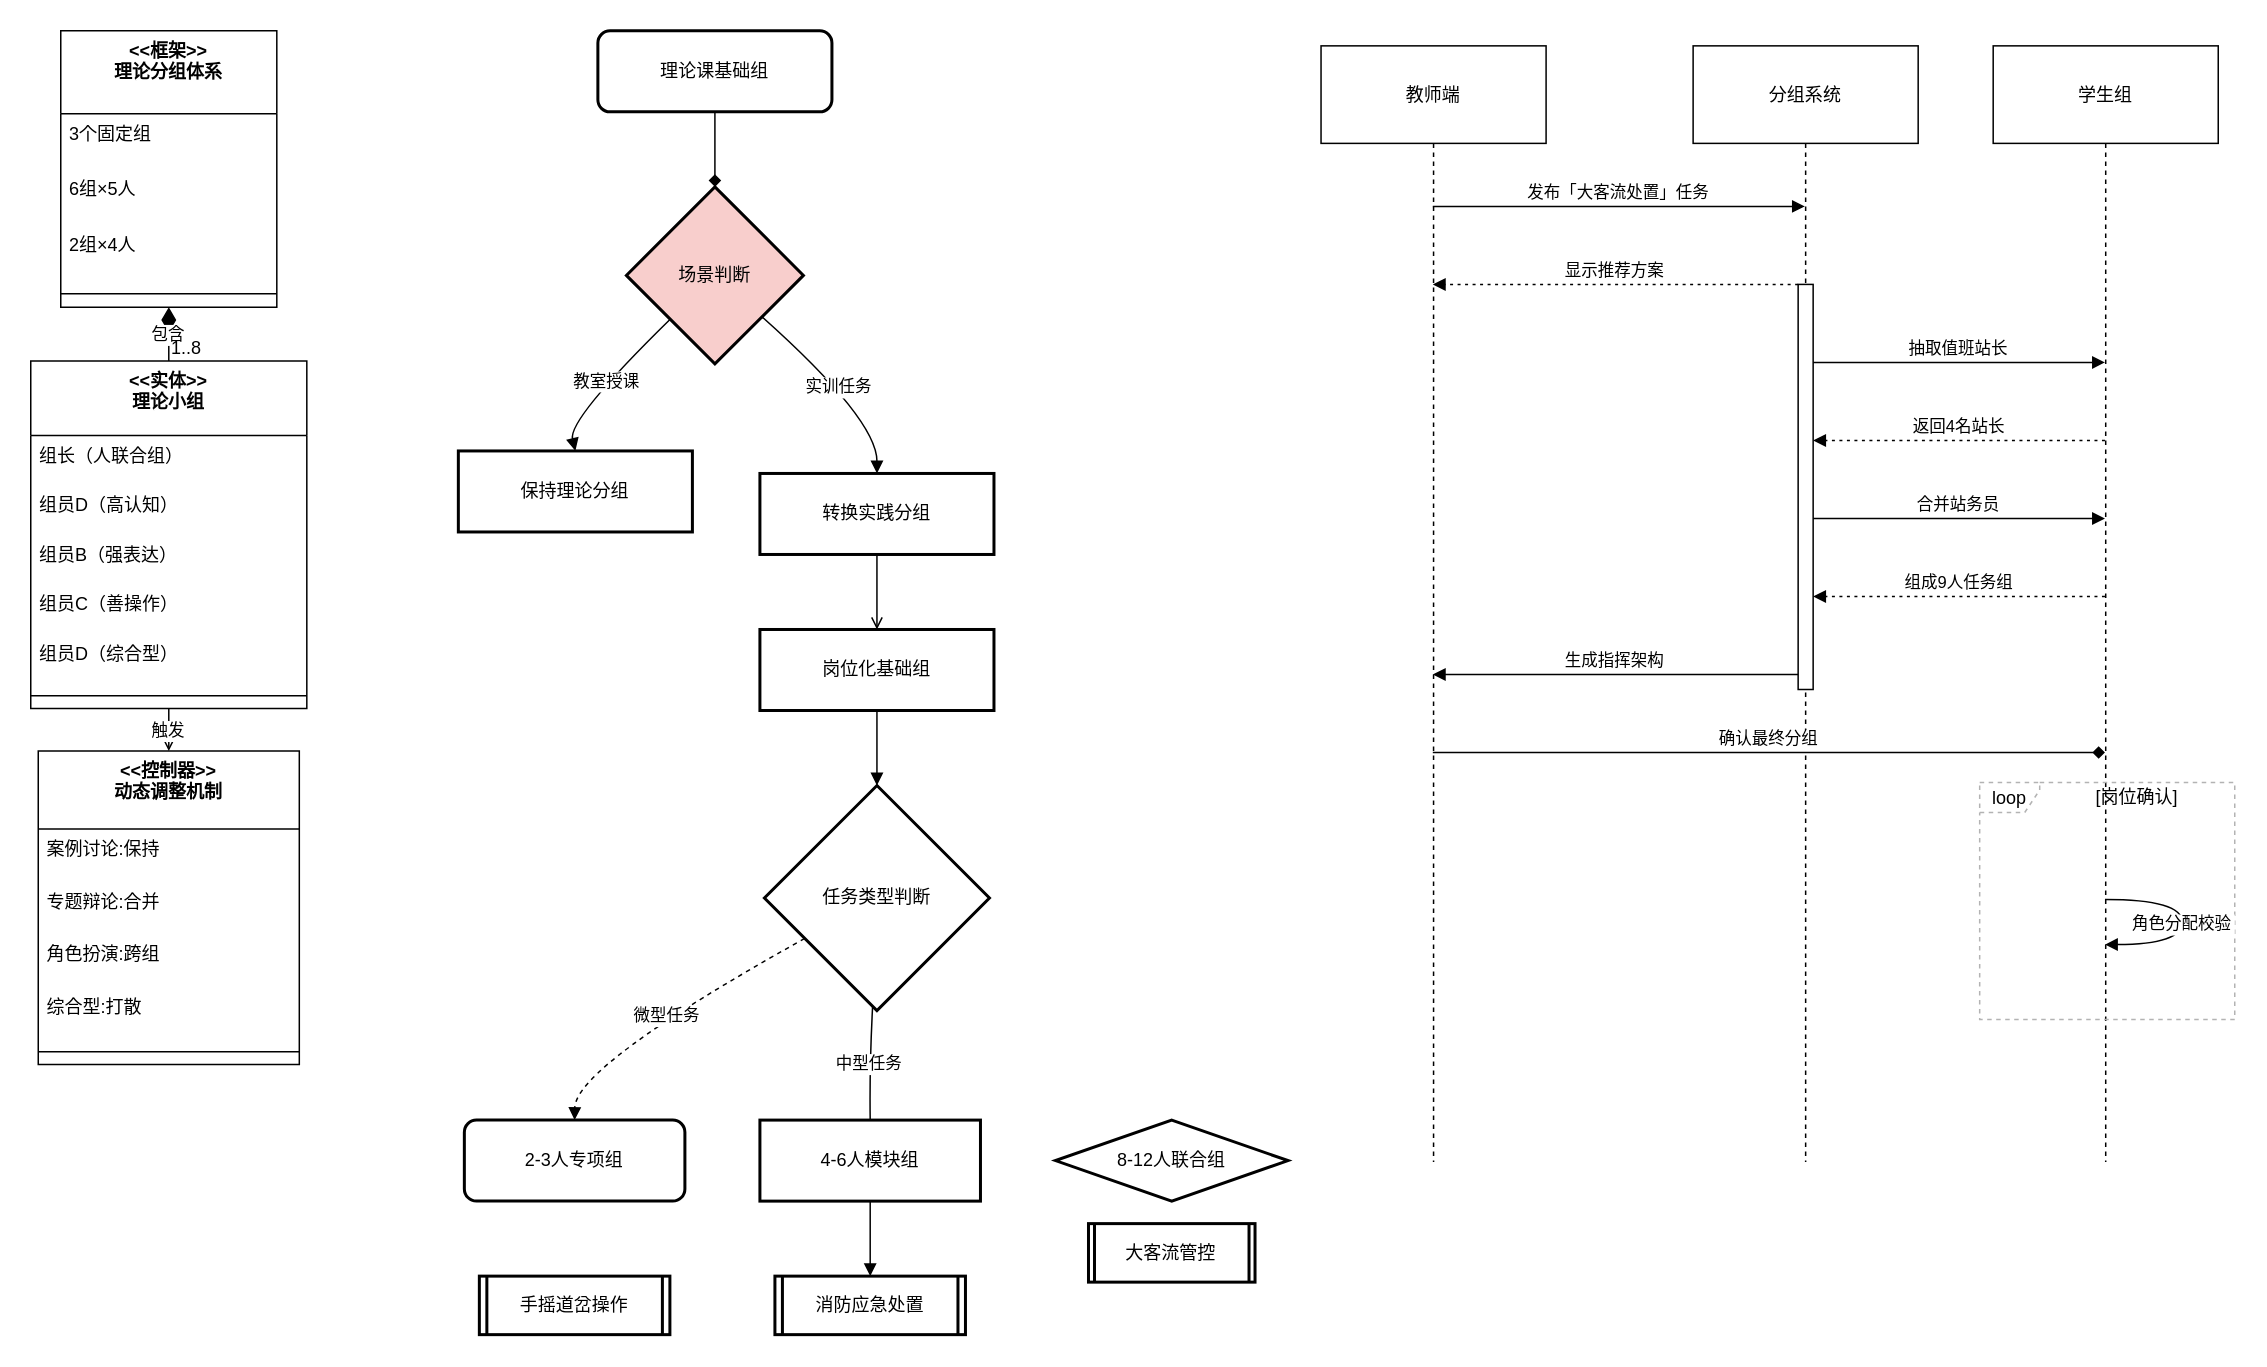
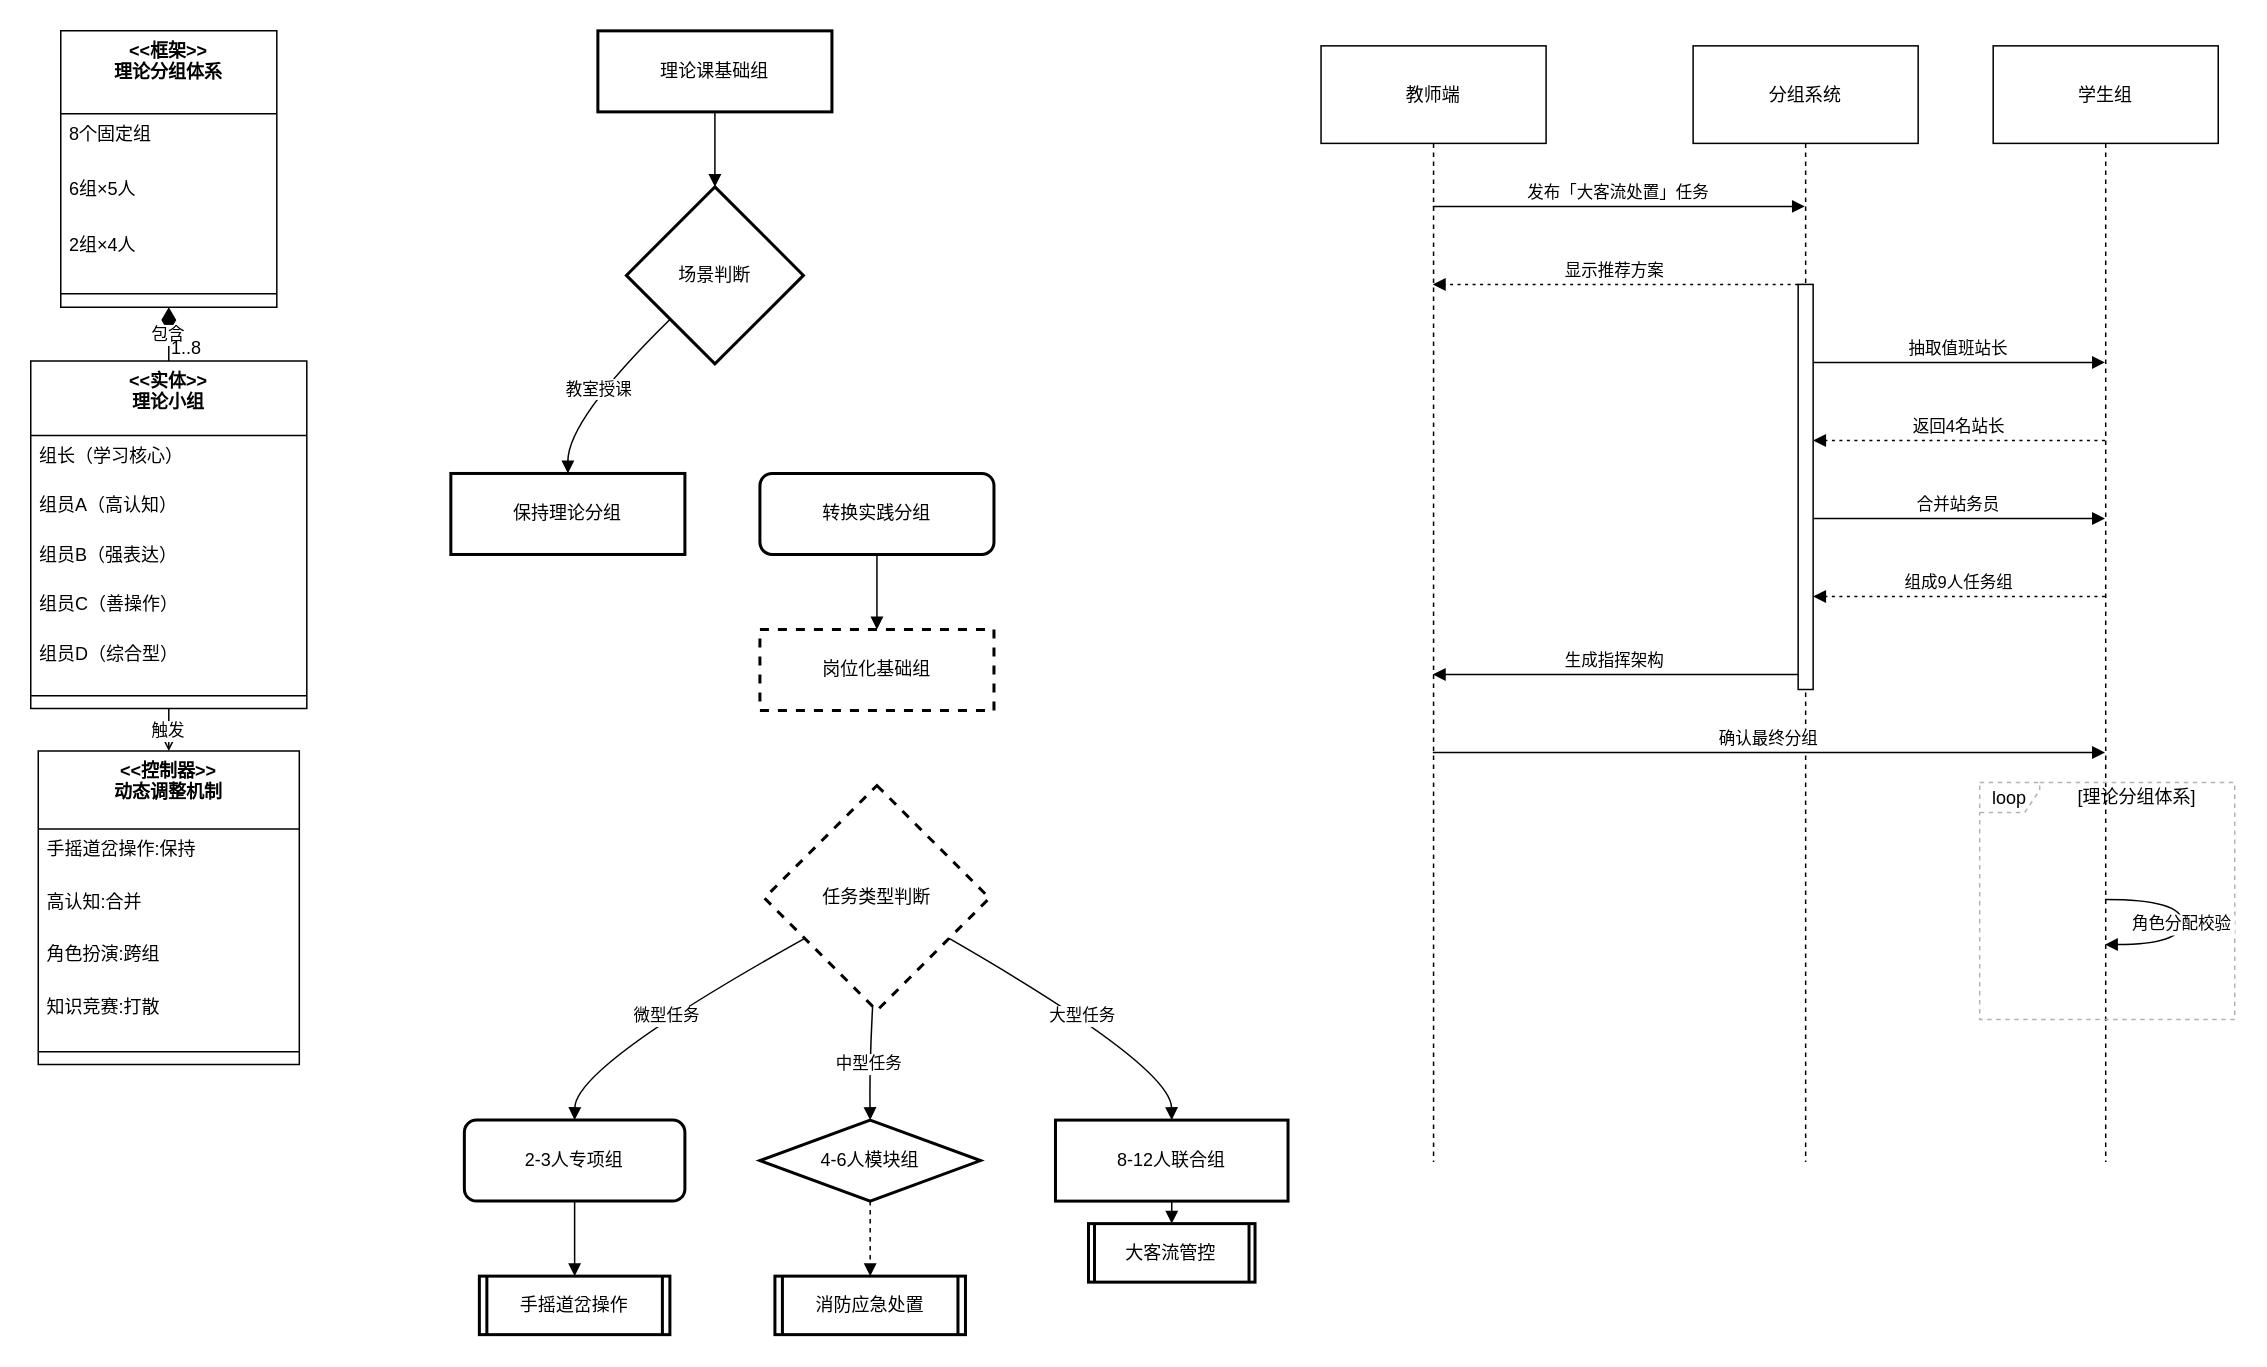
(715, 71) -> (715, 71)
(110, 134) -> (110, 134)
(715, 173) -> (715, 173)
(715, 275) -> (715, 275)
(828, 381) -> none
(111, 456) -> (111, 456)
(575, 491) -> (568, 514)
(107, 505) -> (107, 505)
(877, 514) -> (877, 514)
(877, 620) -> (877, 615)
(877, 670) -> (877, 670)
(877, 742) -> none
(2091, 752) -> (2091, 752)
(2137, 797) -> (2137, 797)
(103, 849) -> (121, 849)
(877, 898) -> (877, 898)
(103, 902) -> (94, 902)
(745, 972) -> (745, 972)
(94, 1007) -> (103, 1007)
none -> (1069, 1012)
(870, 1112) -> (870, 1107)
(870, 1160) -> (870, 1160)
(1172, 1160) -> (1172, 1160)
none -> (1172, 1203)
none -> (575, 1233)
(870, 1233) -> (870, 1233)
